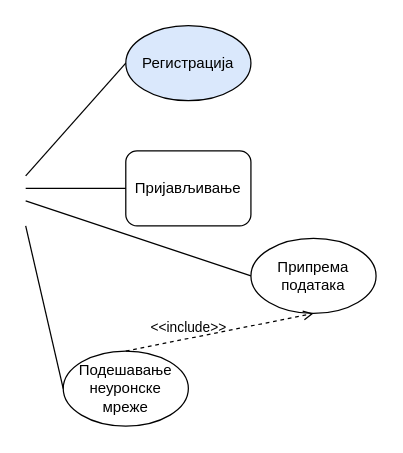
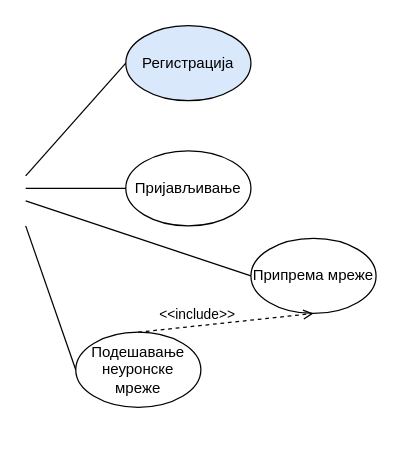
(188, 188) -> (188, 188)
(313, 276) -> (313, 276)
(126, 388) -> (138, 369)
